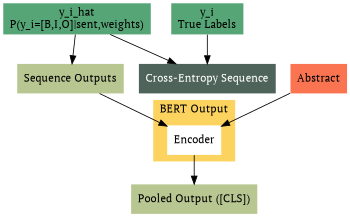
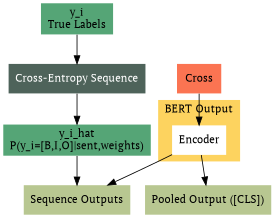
(139, 47) -> (77, 105)
(319, 79) -> (199, 79)
(130, 108) -> (144, 168)
